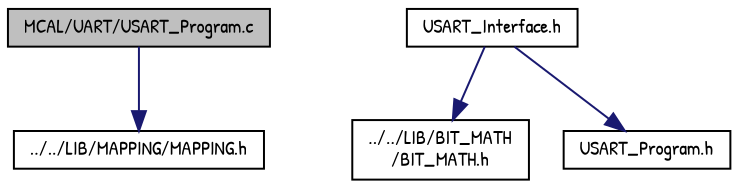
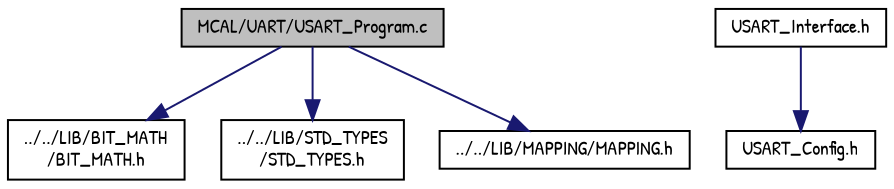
(473, 74) -> (223, 78)
none -> (313, 150)
(647, 150) -> (801, 150)
